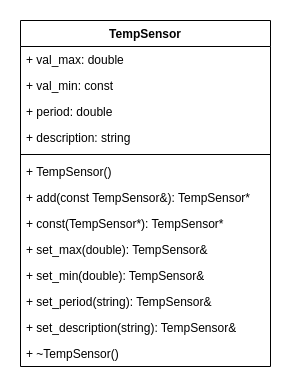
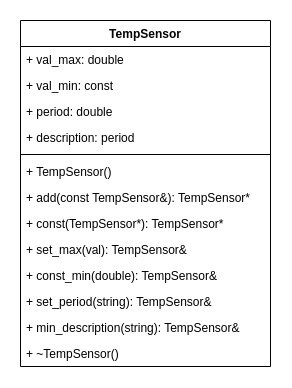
(88, 139) -> (88, 139)
(121, 251) -> (111, 251)
(120, 277) -> (126, 277)
(145, 329) -> (143, 329)
